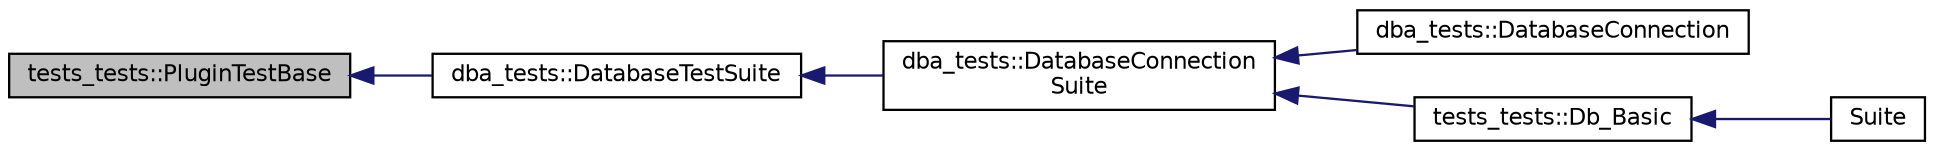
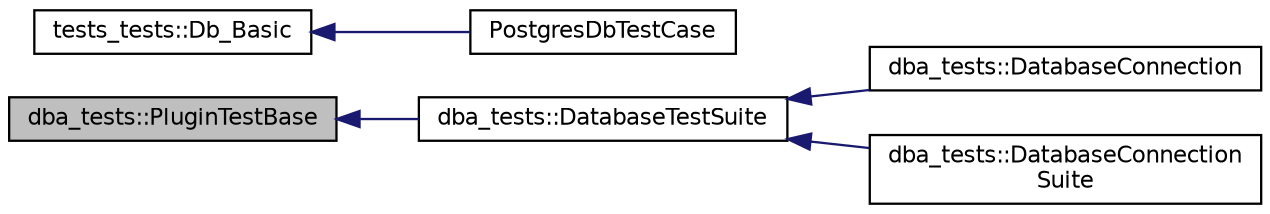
(1327, 53) -> (840, 93)
(180, 76) -> (173, 119)
(1356, 101) -> none
(1878, 119) -> (603, 32)
